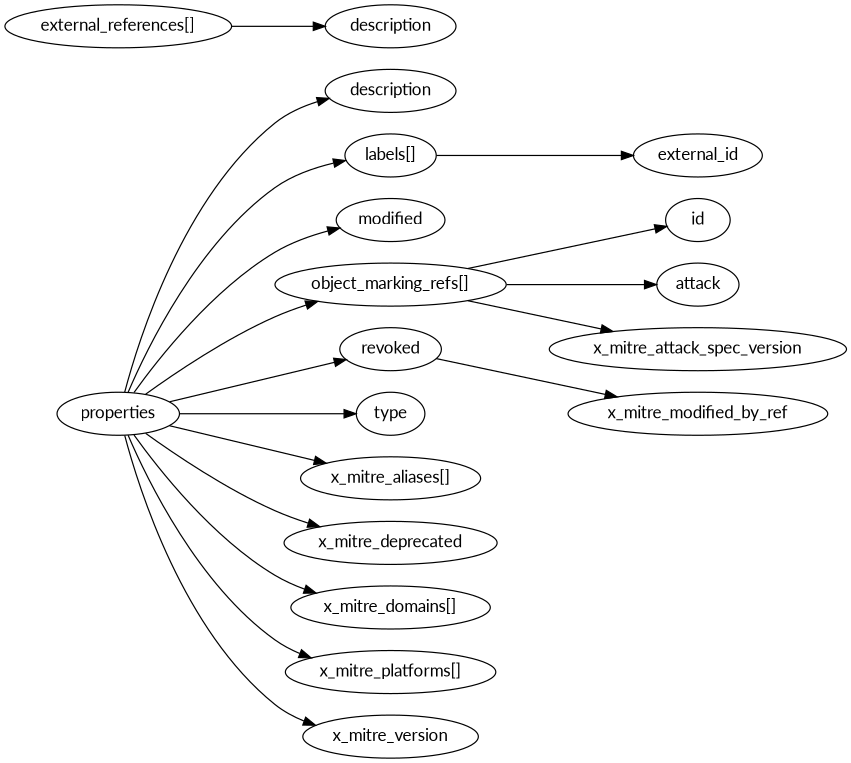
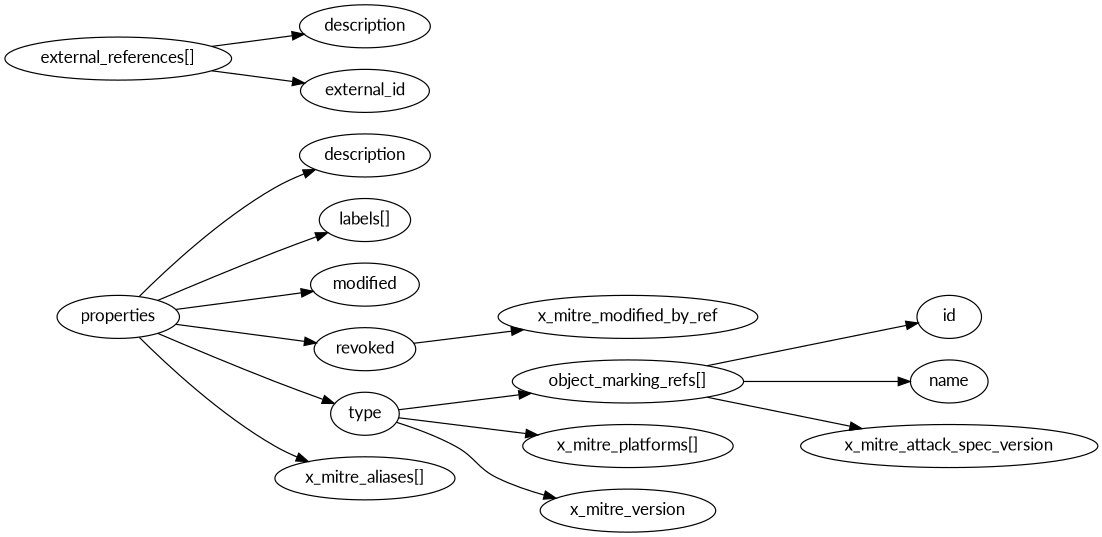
(529, 155) -> (252, 76)
(698, 285) -> (949, 381)
(223, 344) -> (459, 402)
(391, 543) -> none
(197, 559) -> (462, 426)
(188, 596) -> (471, 458)
(391, 607) -> none
